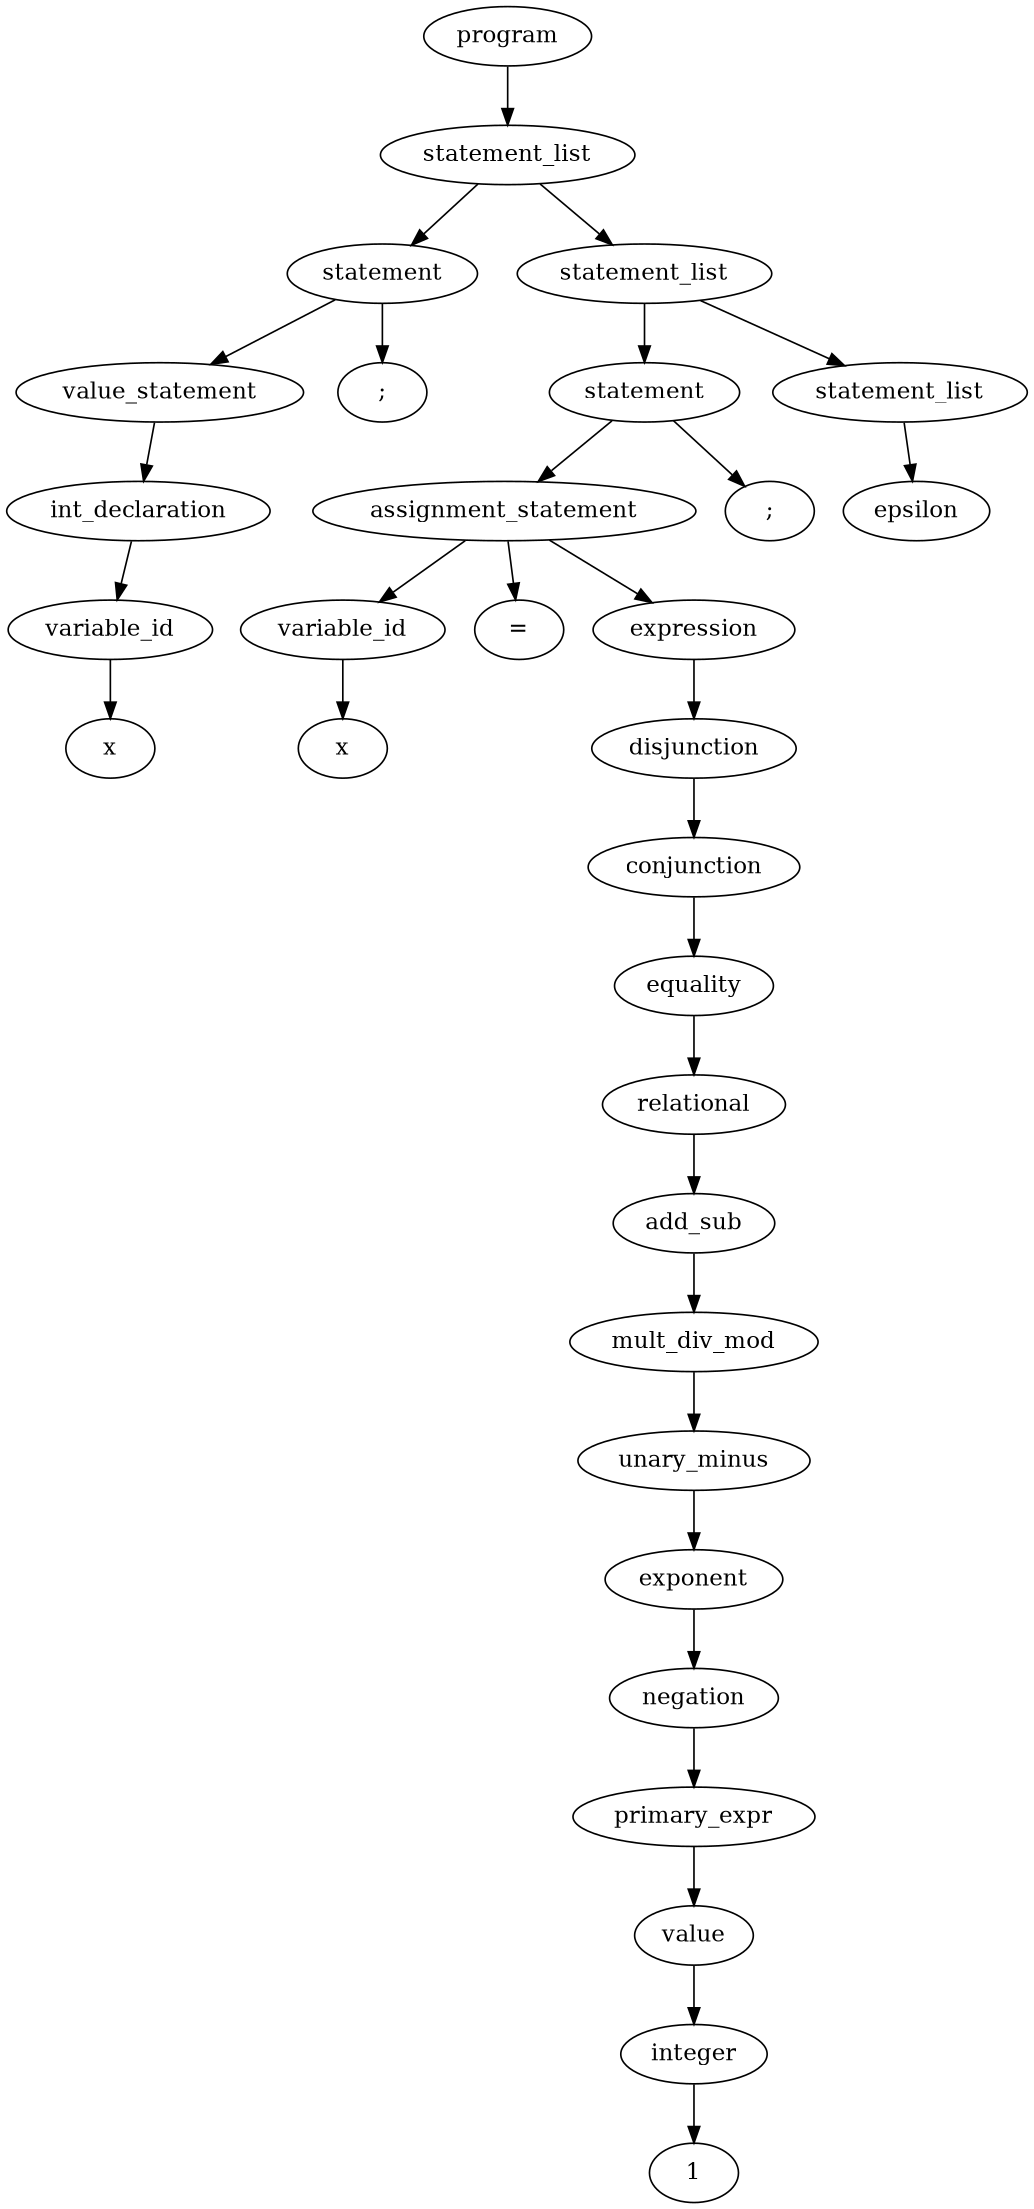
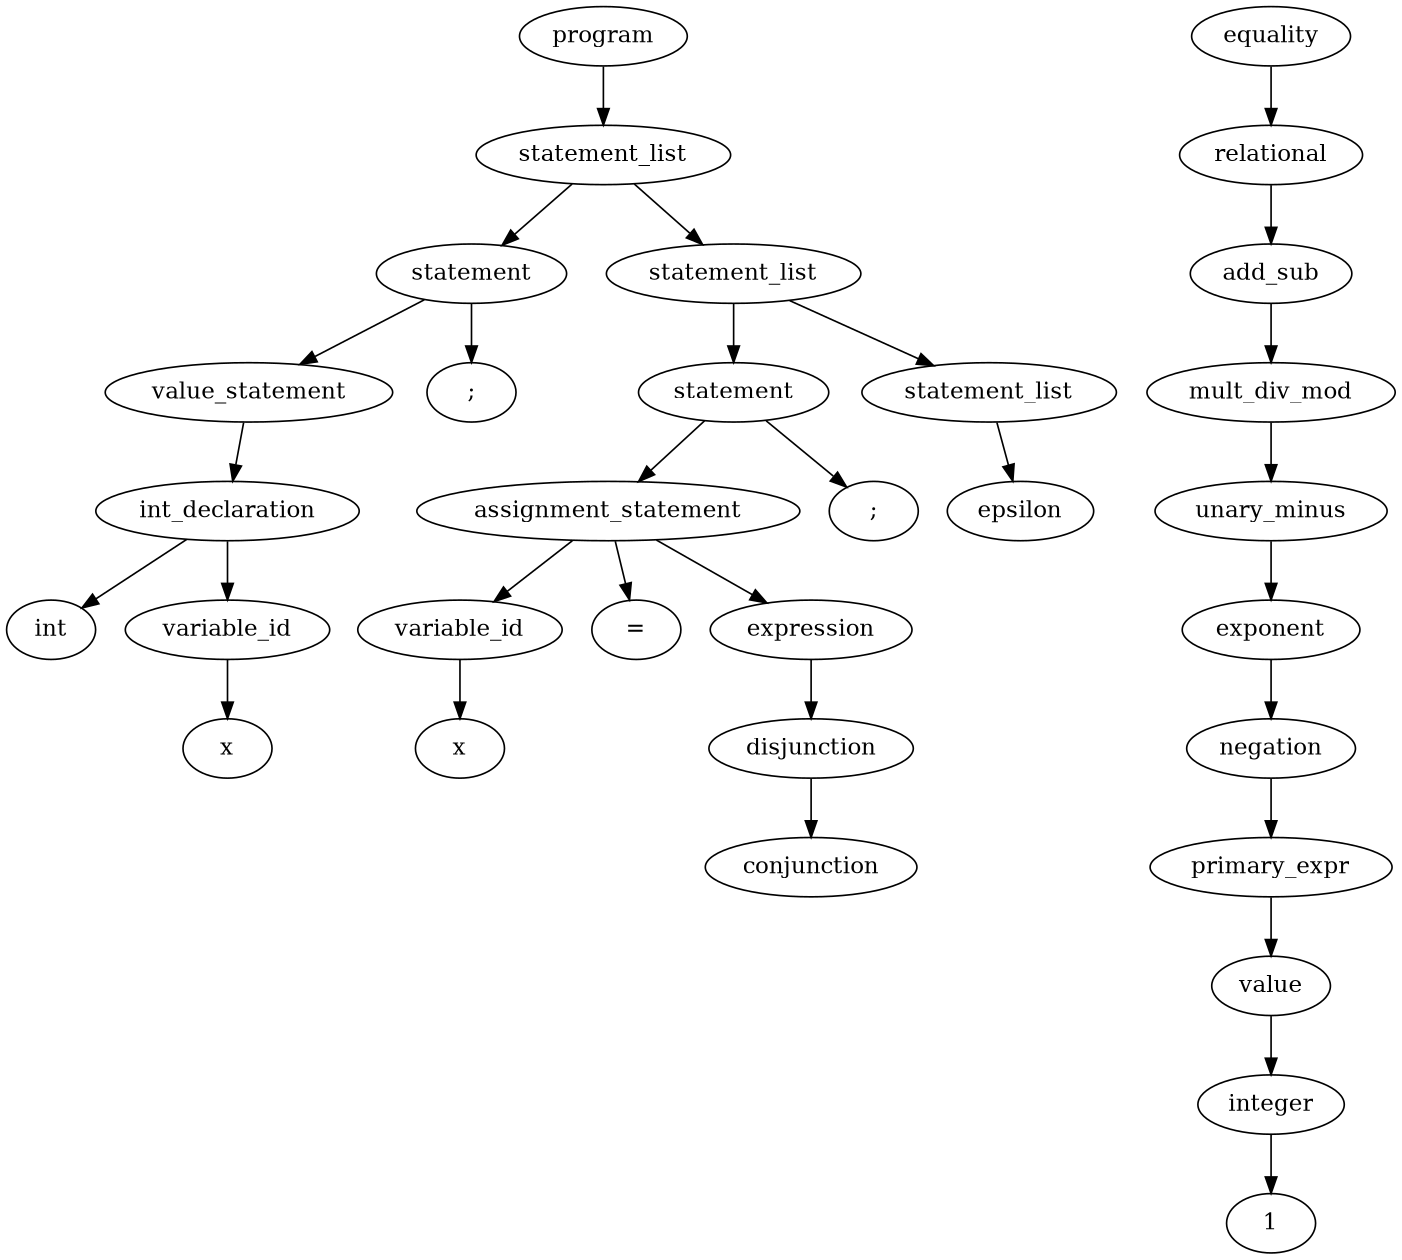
none -> (51, 630)
(694, 918) -> none
